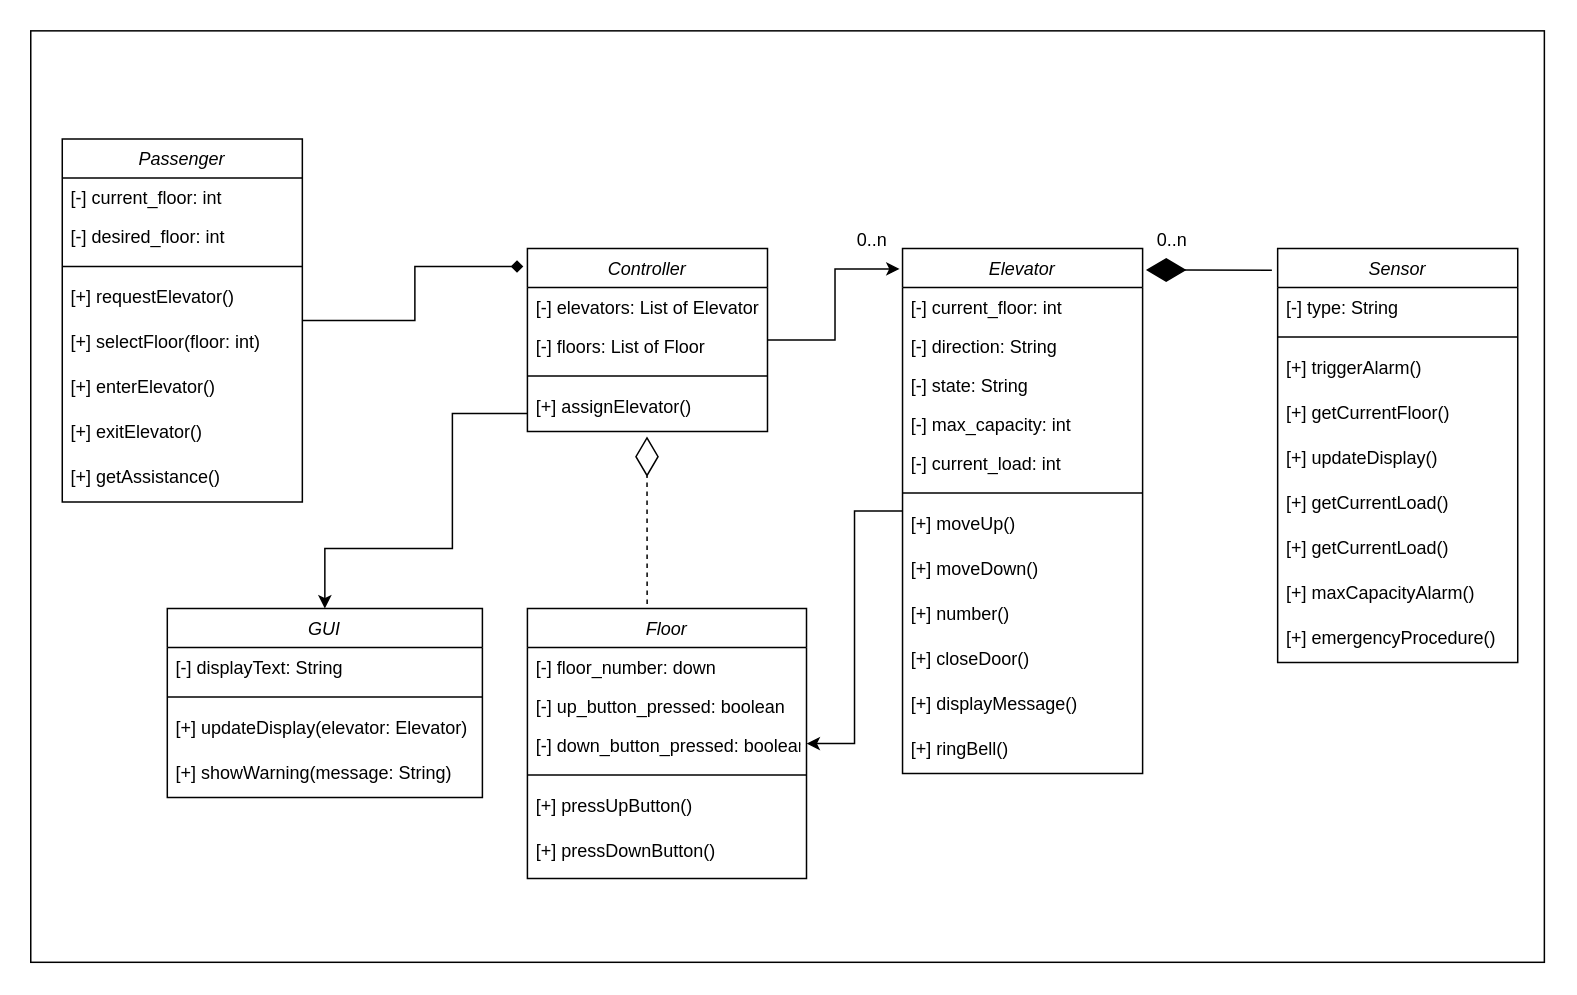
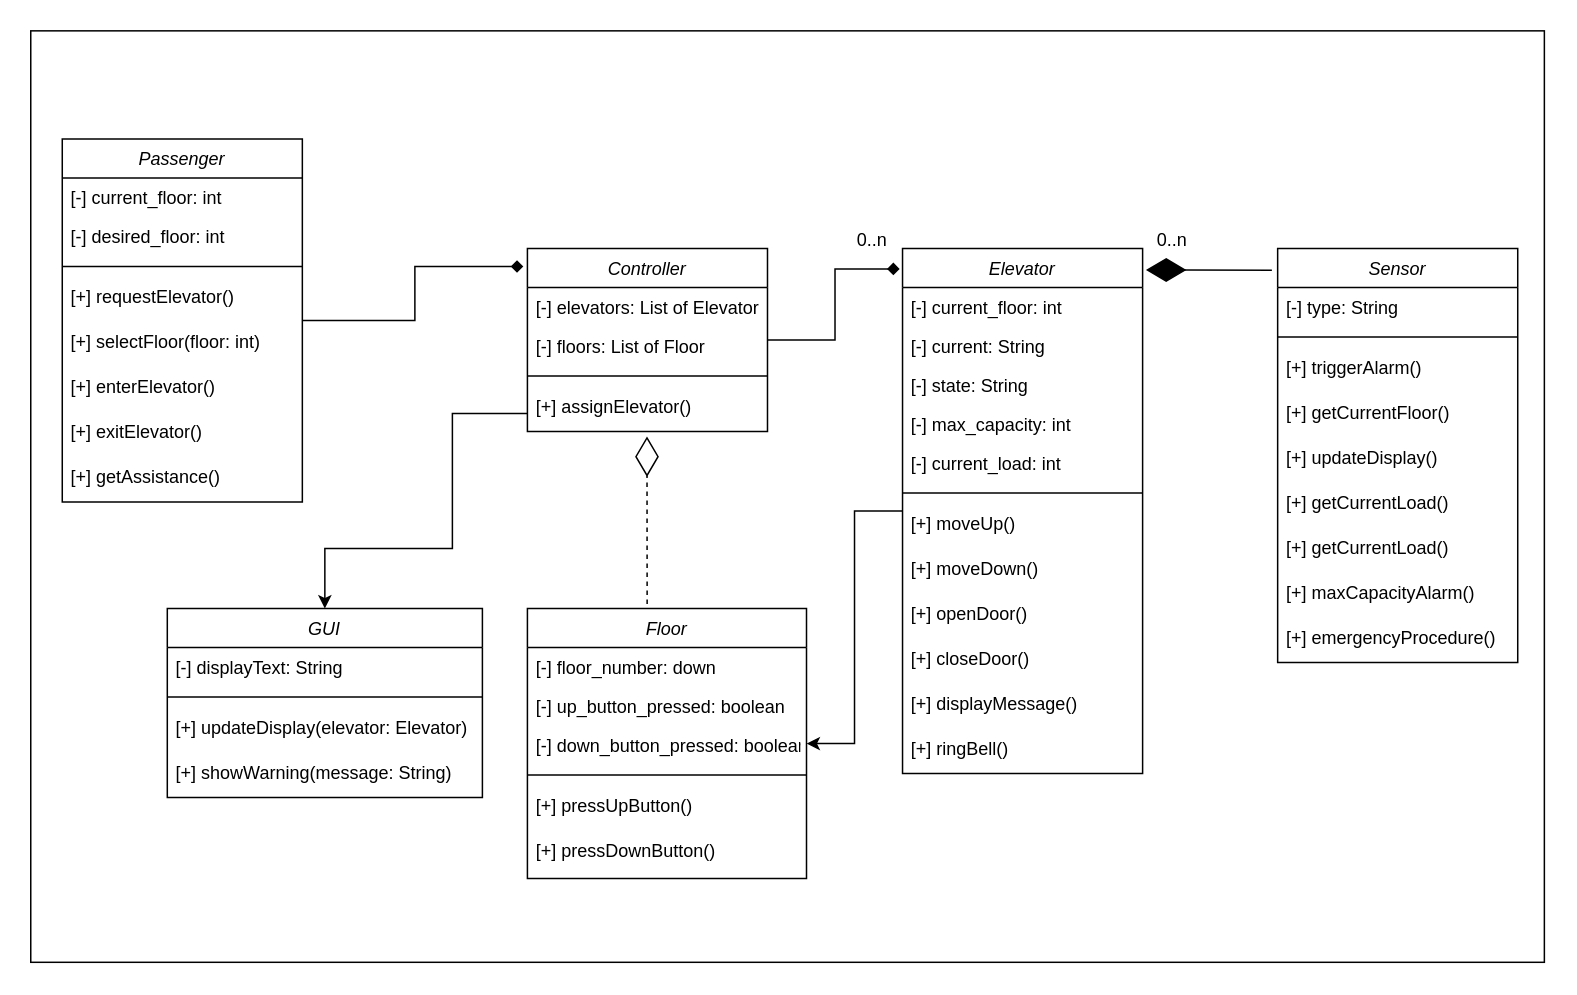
(888, 269) -> (887, 269)
(1002, 347) -> (997, 347)
(969, 614) -> (979, 614)
